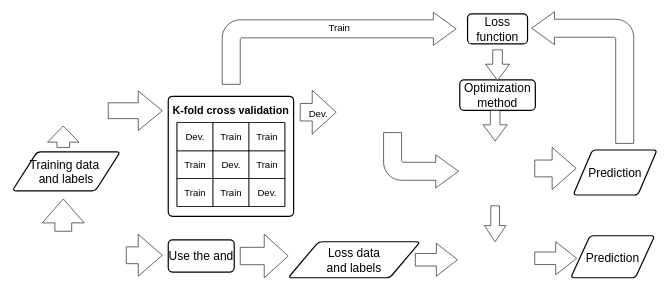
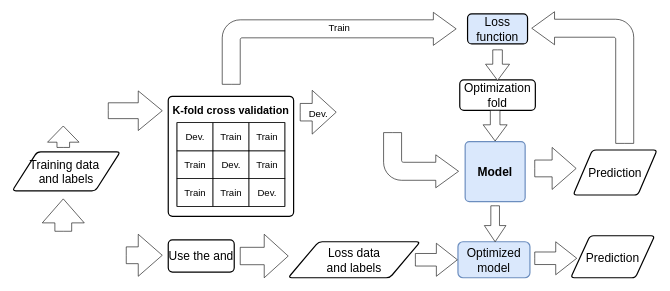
(498, 29) -> (498, 29)
(498, 95) -> (498, 95)
none -> (495, 172)
none -> (494, 260)
